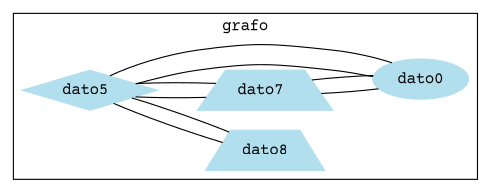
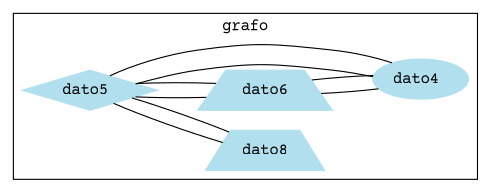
(421, 79) -> (421, 79)
(265, 90) -> (265, 90)
